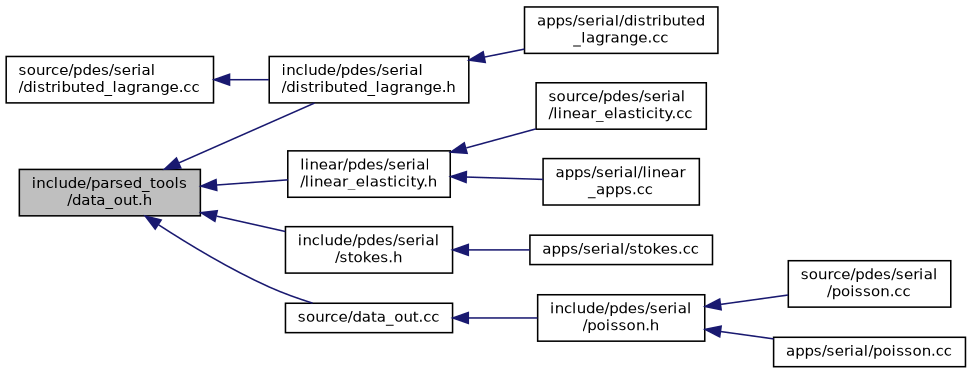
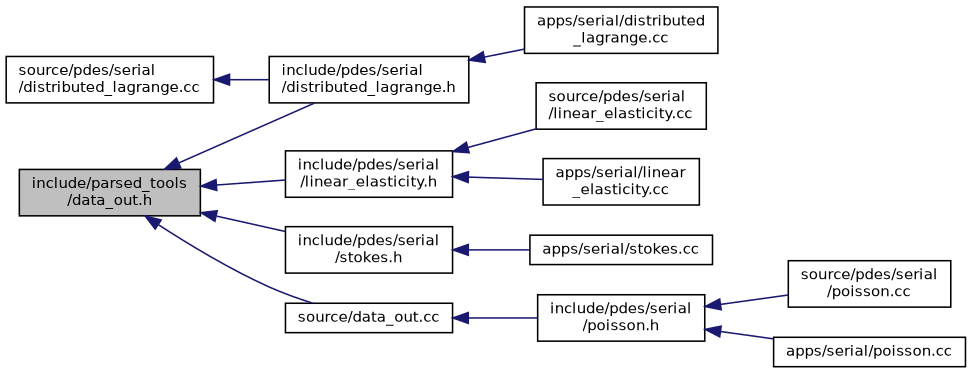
(369, 174) -> (369, 174)
(621, 182) -> (621, 182)
